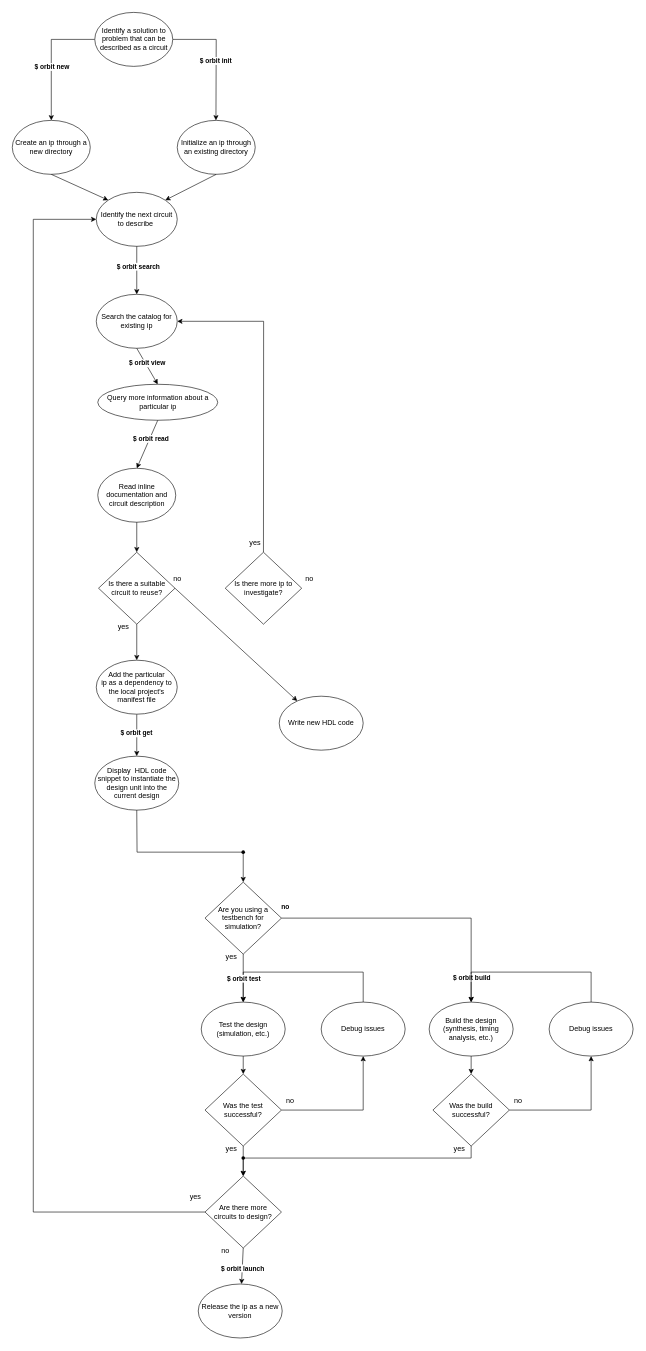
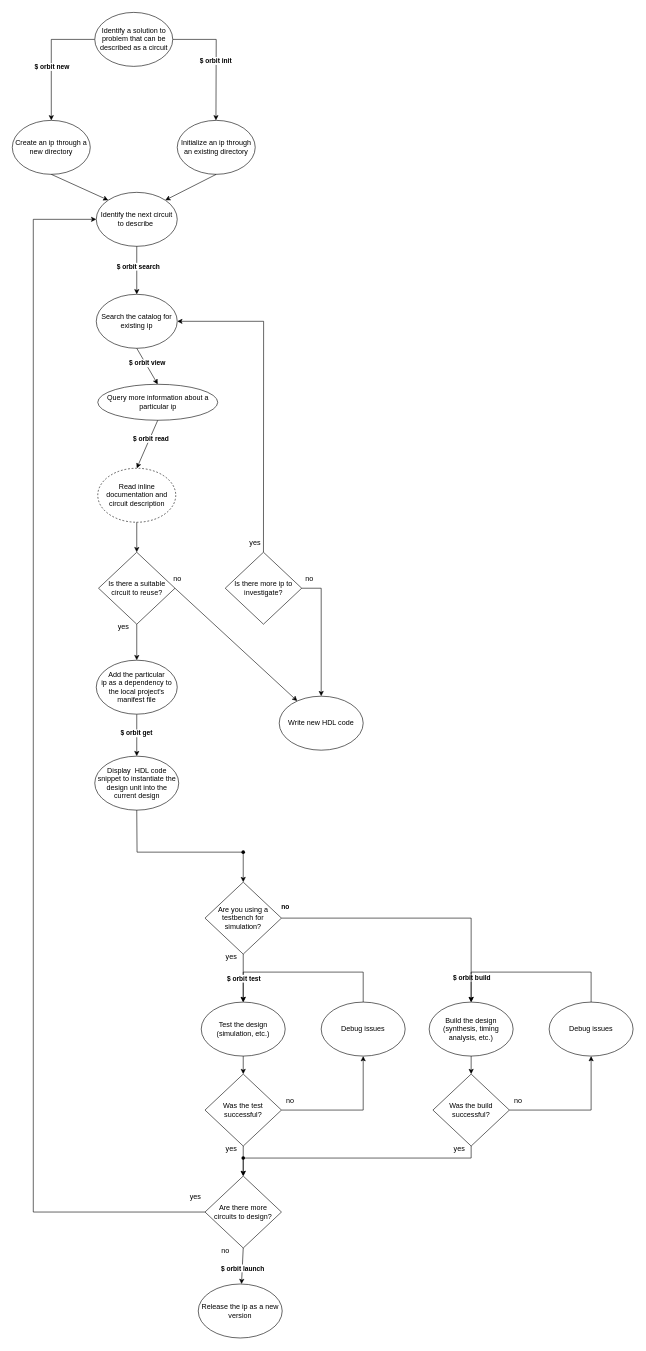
(137, 495) -> (137, 495)
none -> (320, 588)
